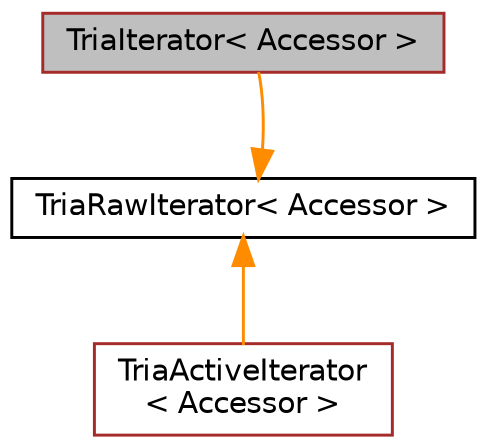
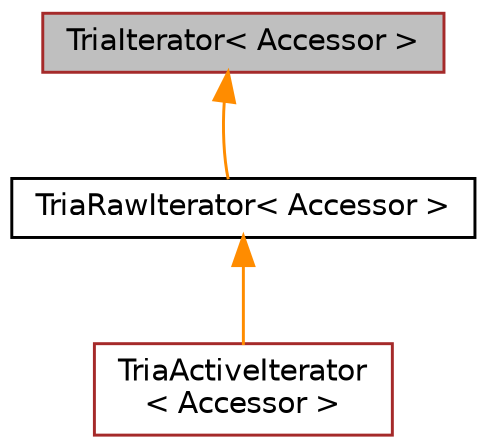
(263, 111) -> (224, 140)
